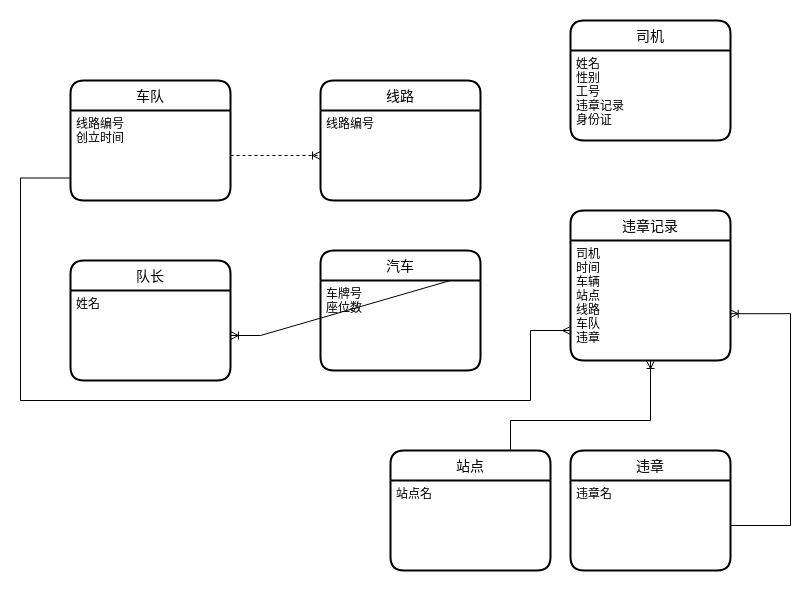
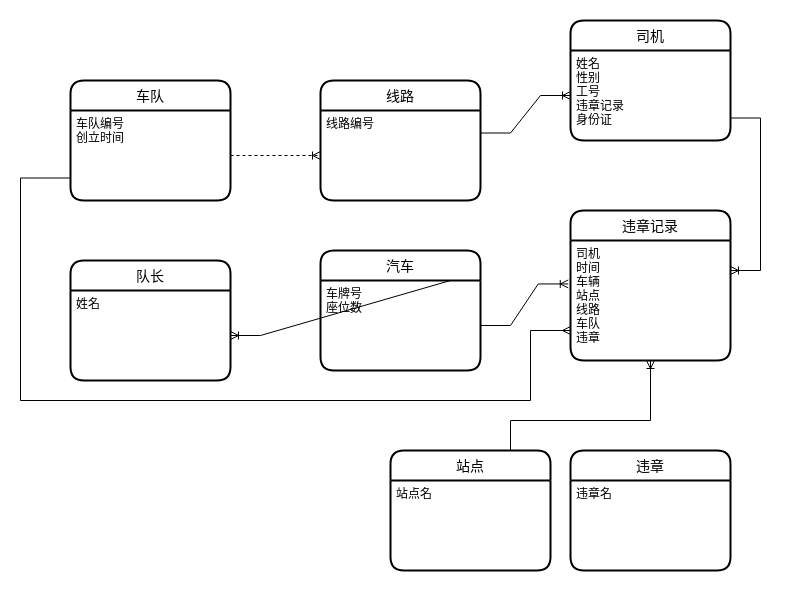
none -> (525, 115)
(100, 124) -> (100, 124)
none -> (761, 194)
none -> (525, 304)
(791, 420) -> none
